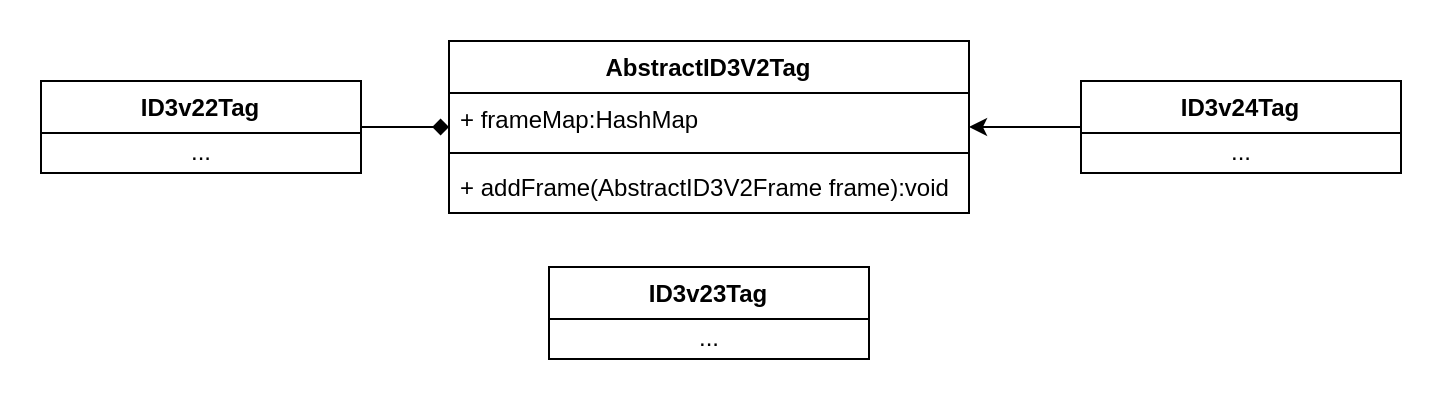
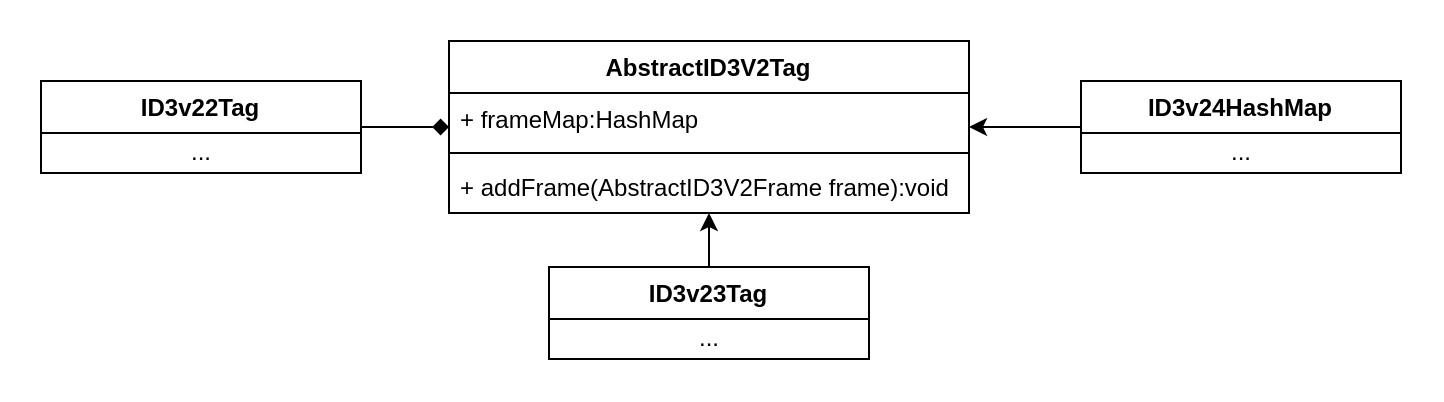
(1240, 108) -> (1240, 108)
none -> (709, 233)
